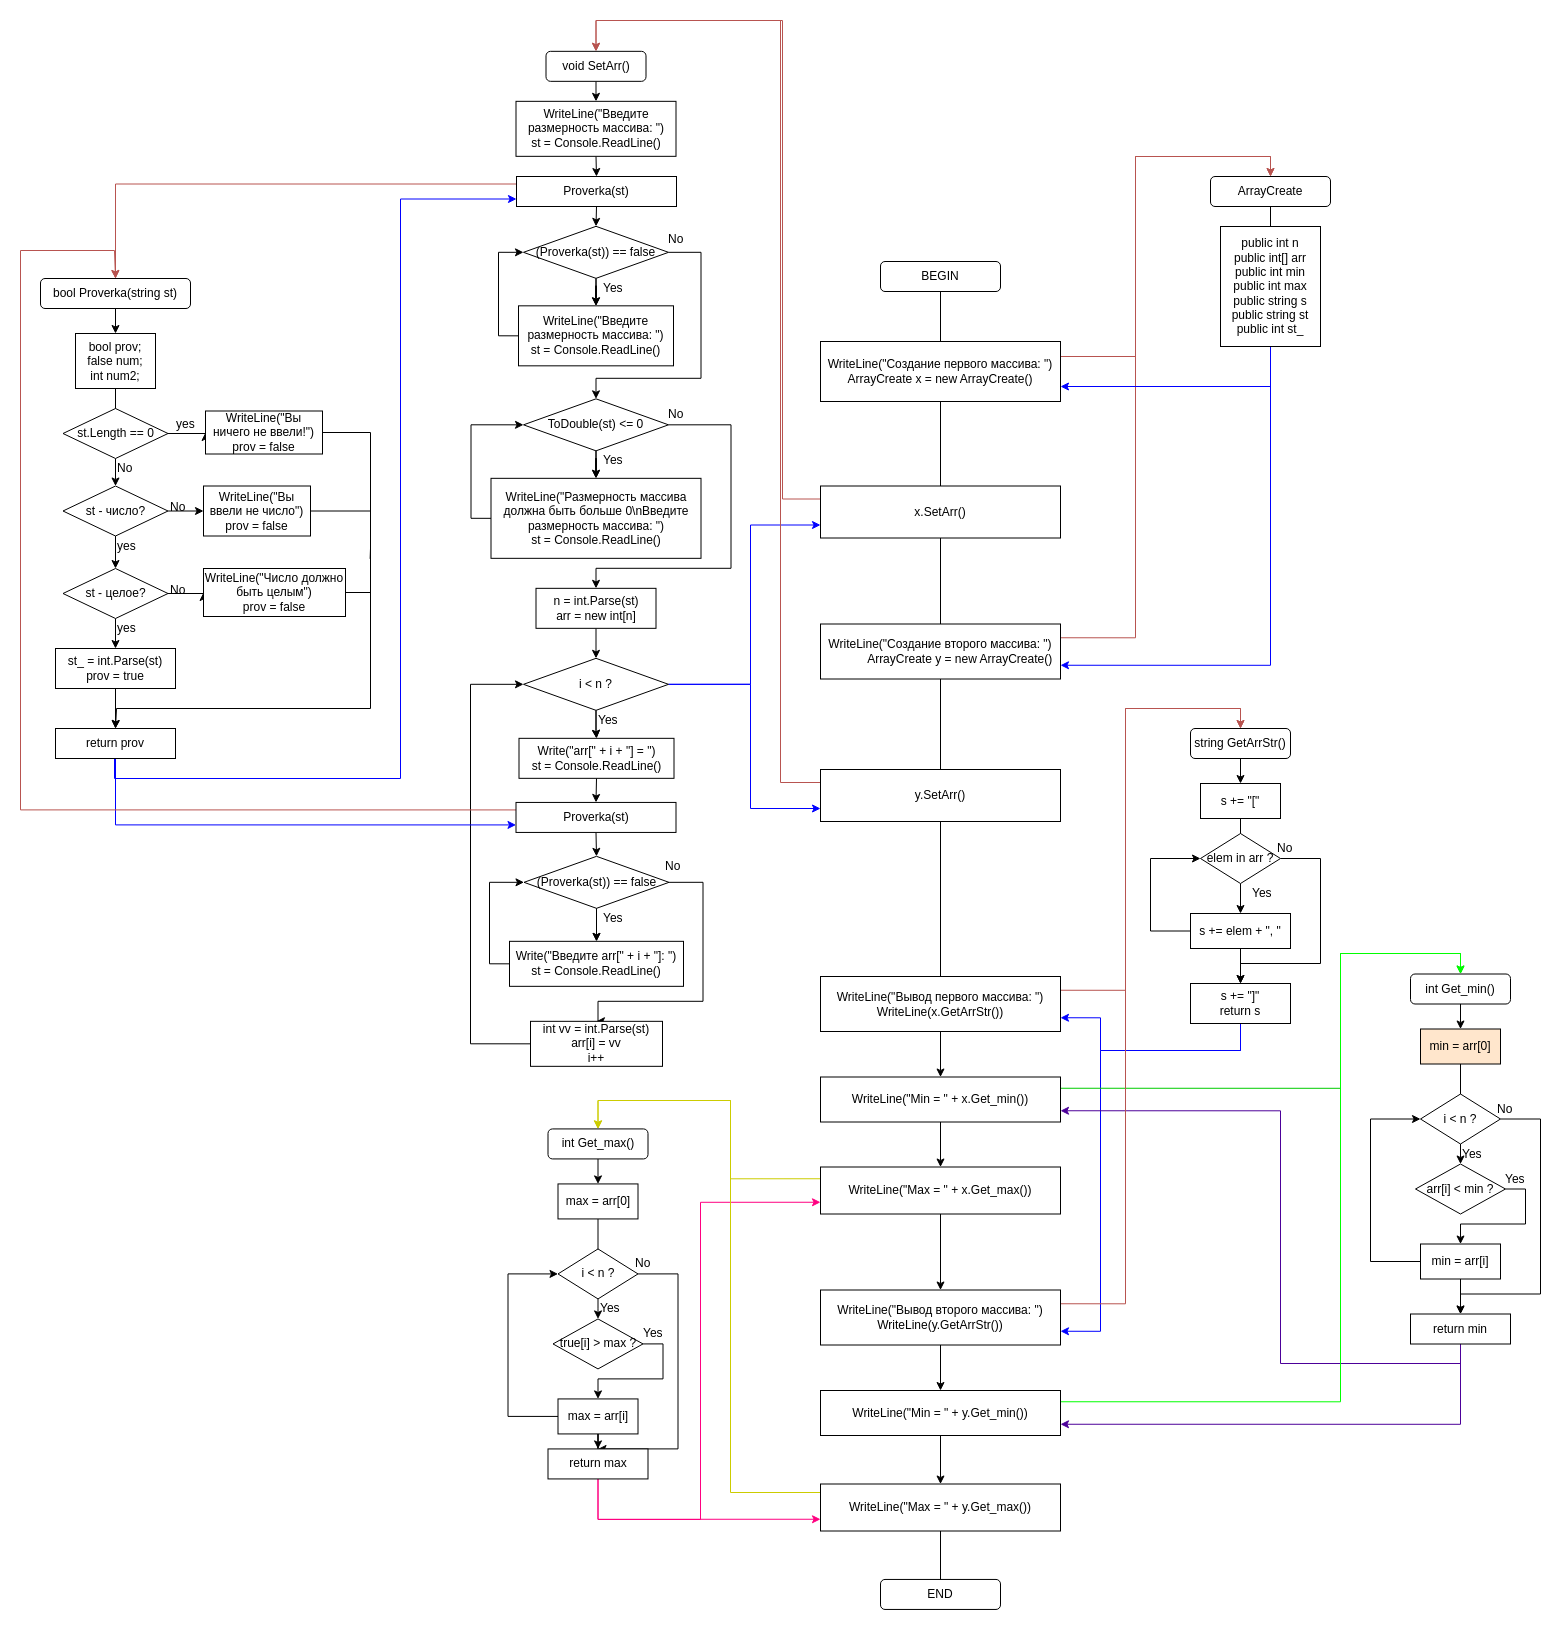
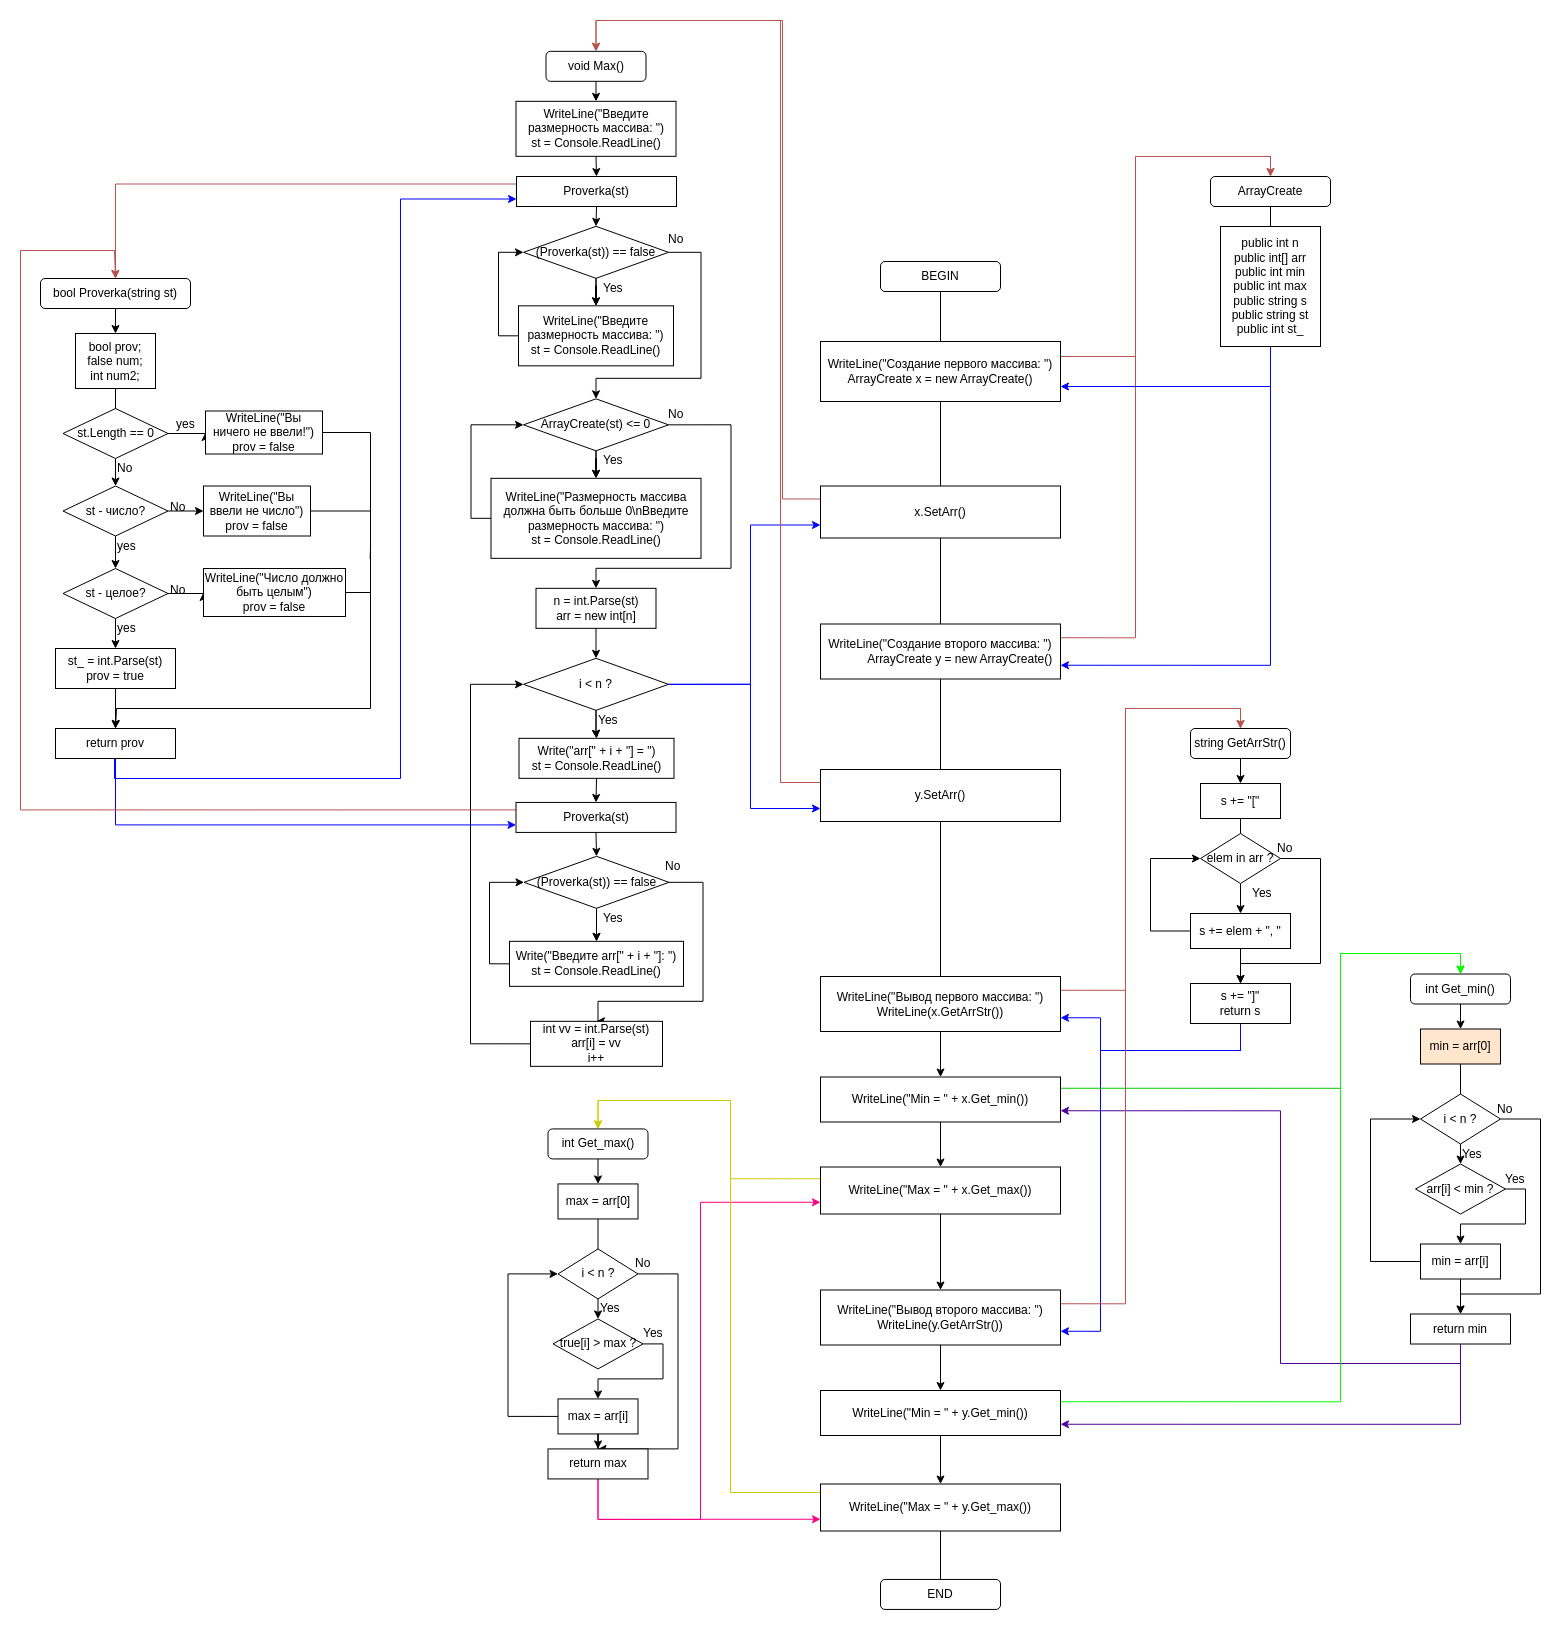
(597, 67) -> (597, 67)
(596, 425) -> (596, 425)
